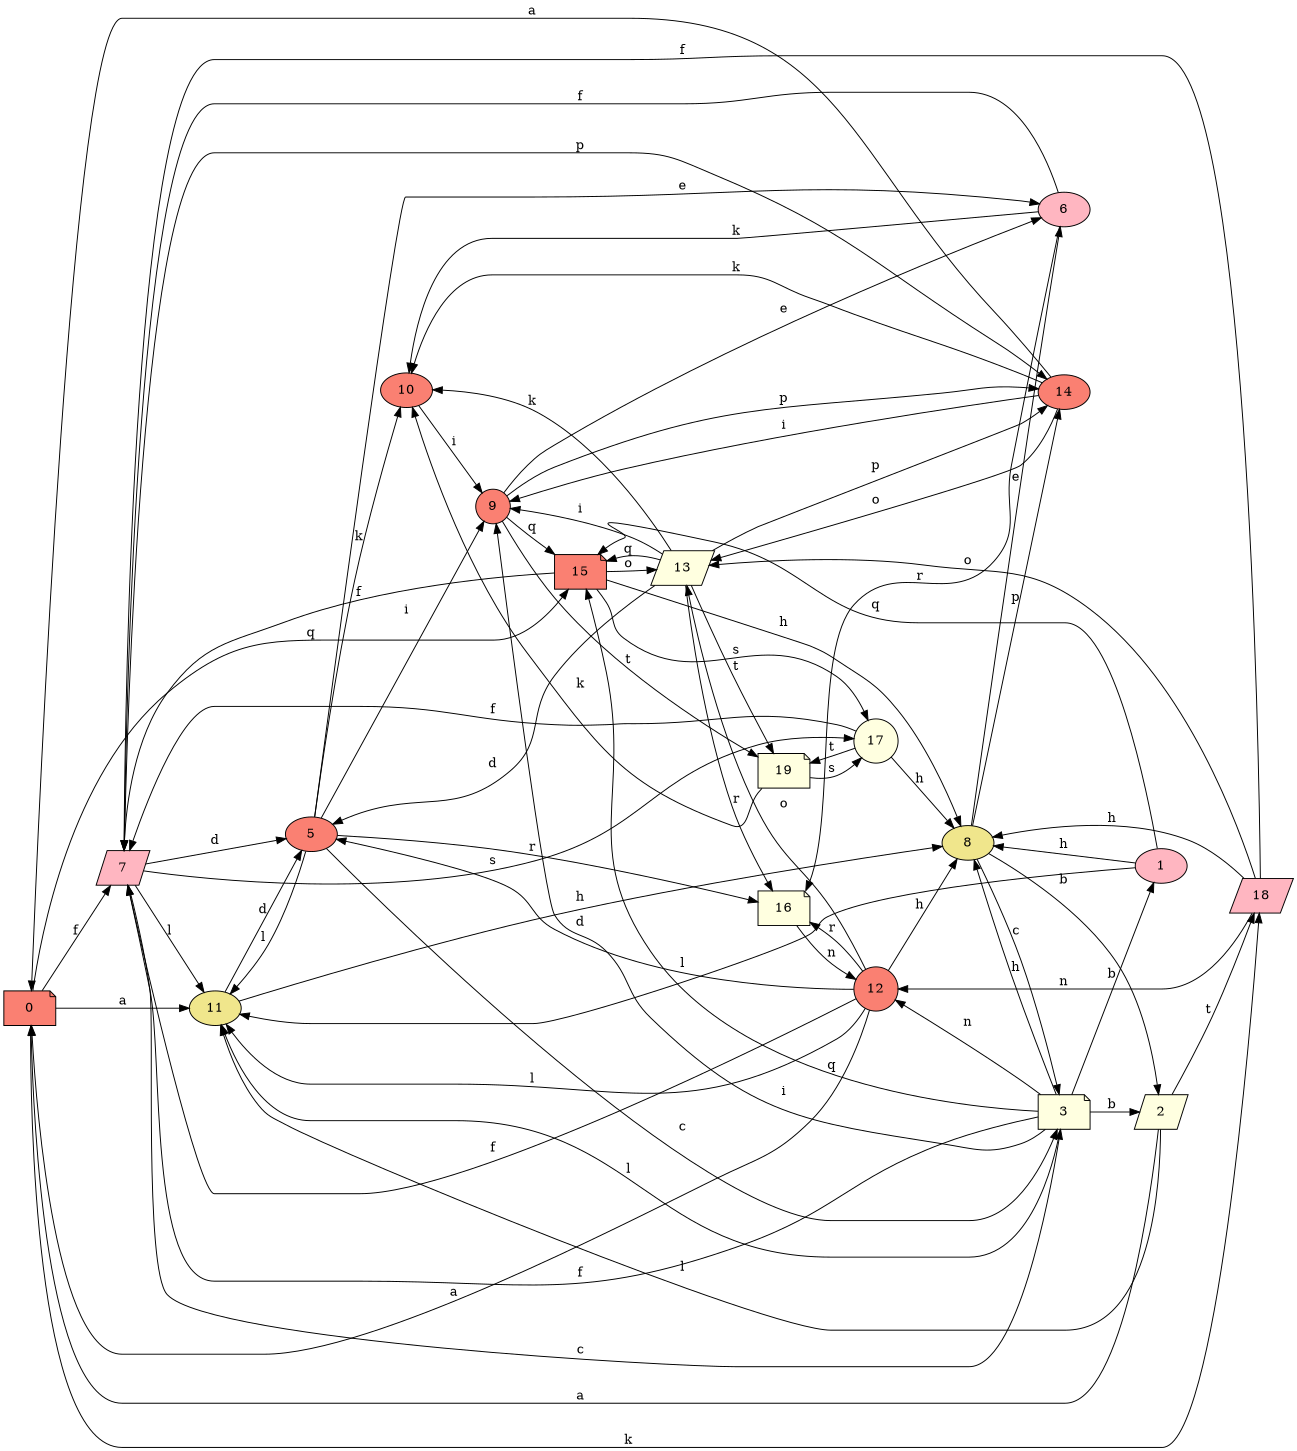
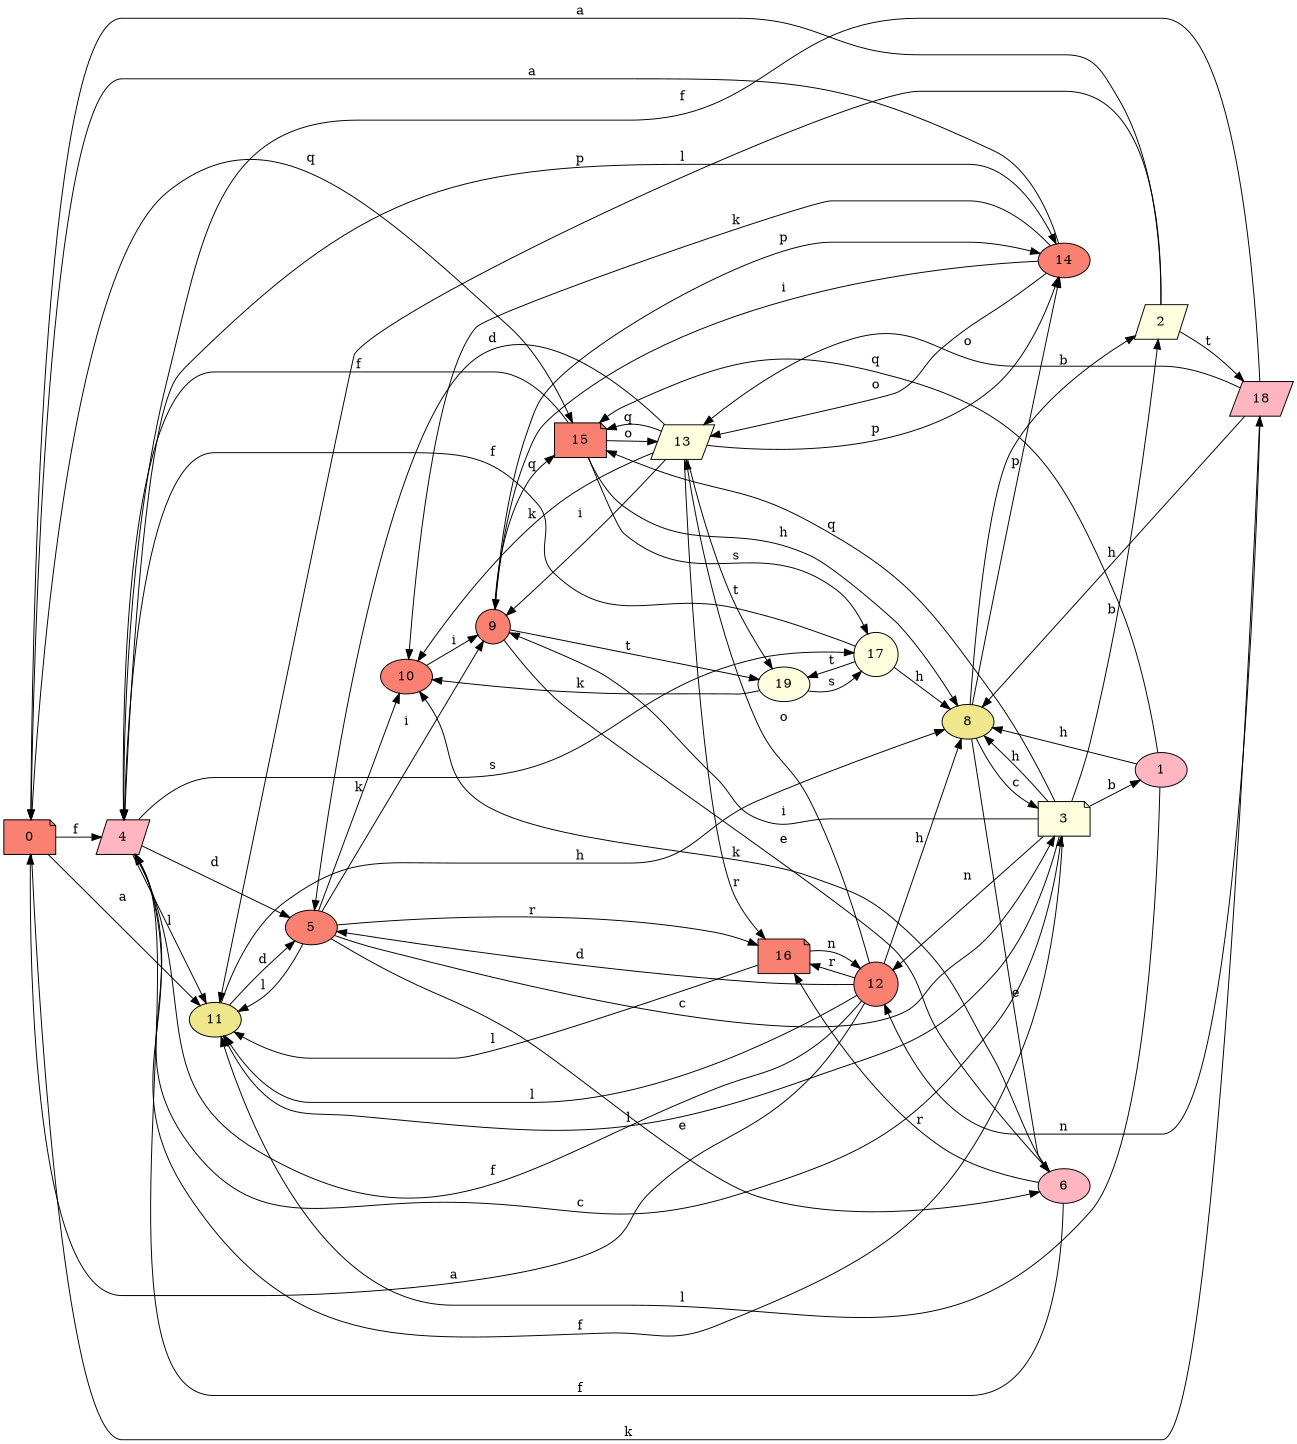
(784, 771) -> (784, 684)
(123, 868) -> (123, 837)
(784, 908) -> (784, 956)
none -> (504, 1047)
